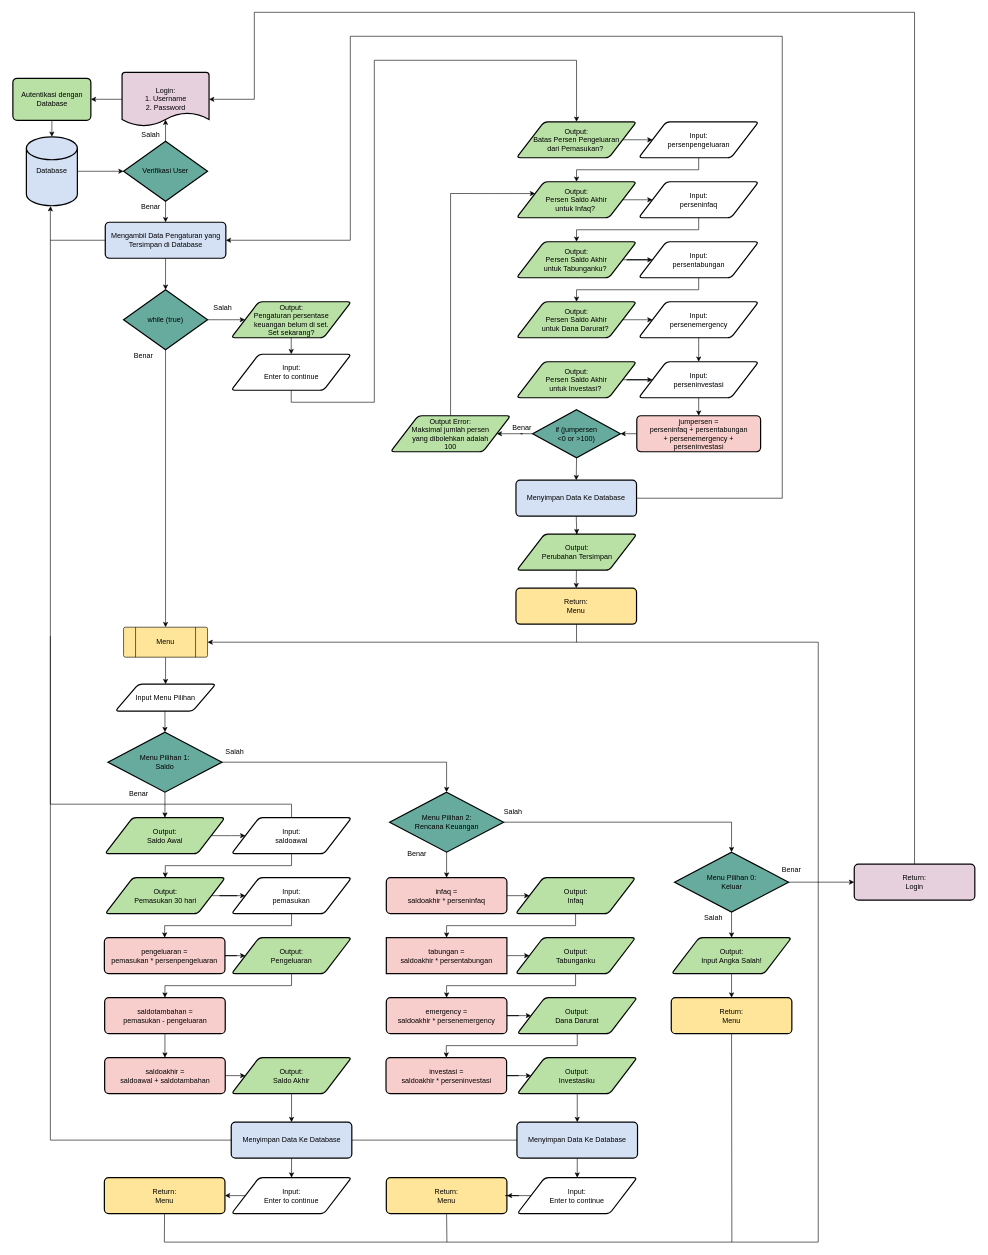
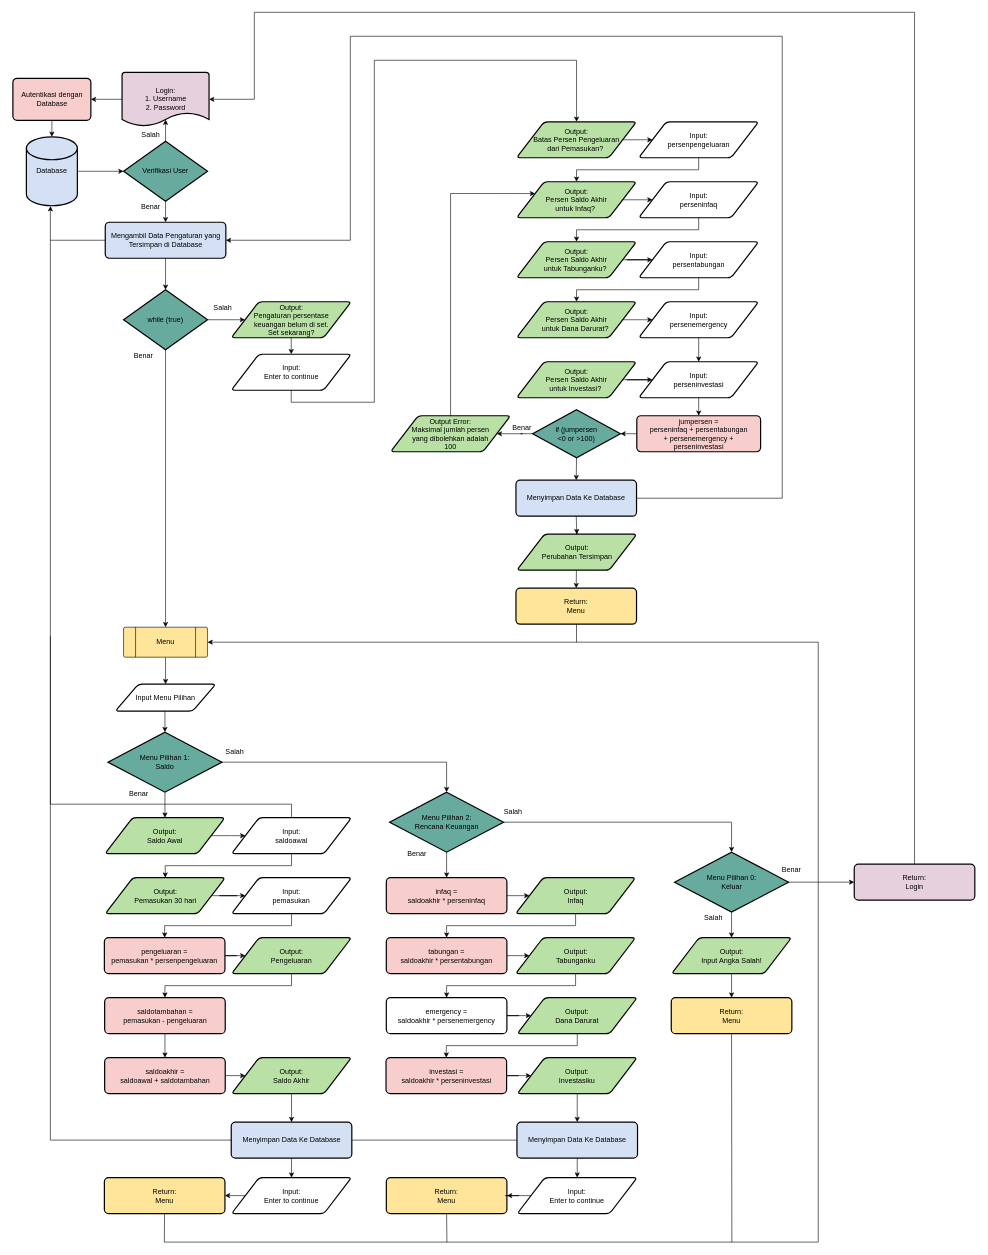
(52, 99) -> (52, 99)
(446, 956) -> (446, 956)
(446, 1016) -> (446, 1016)
